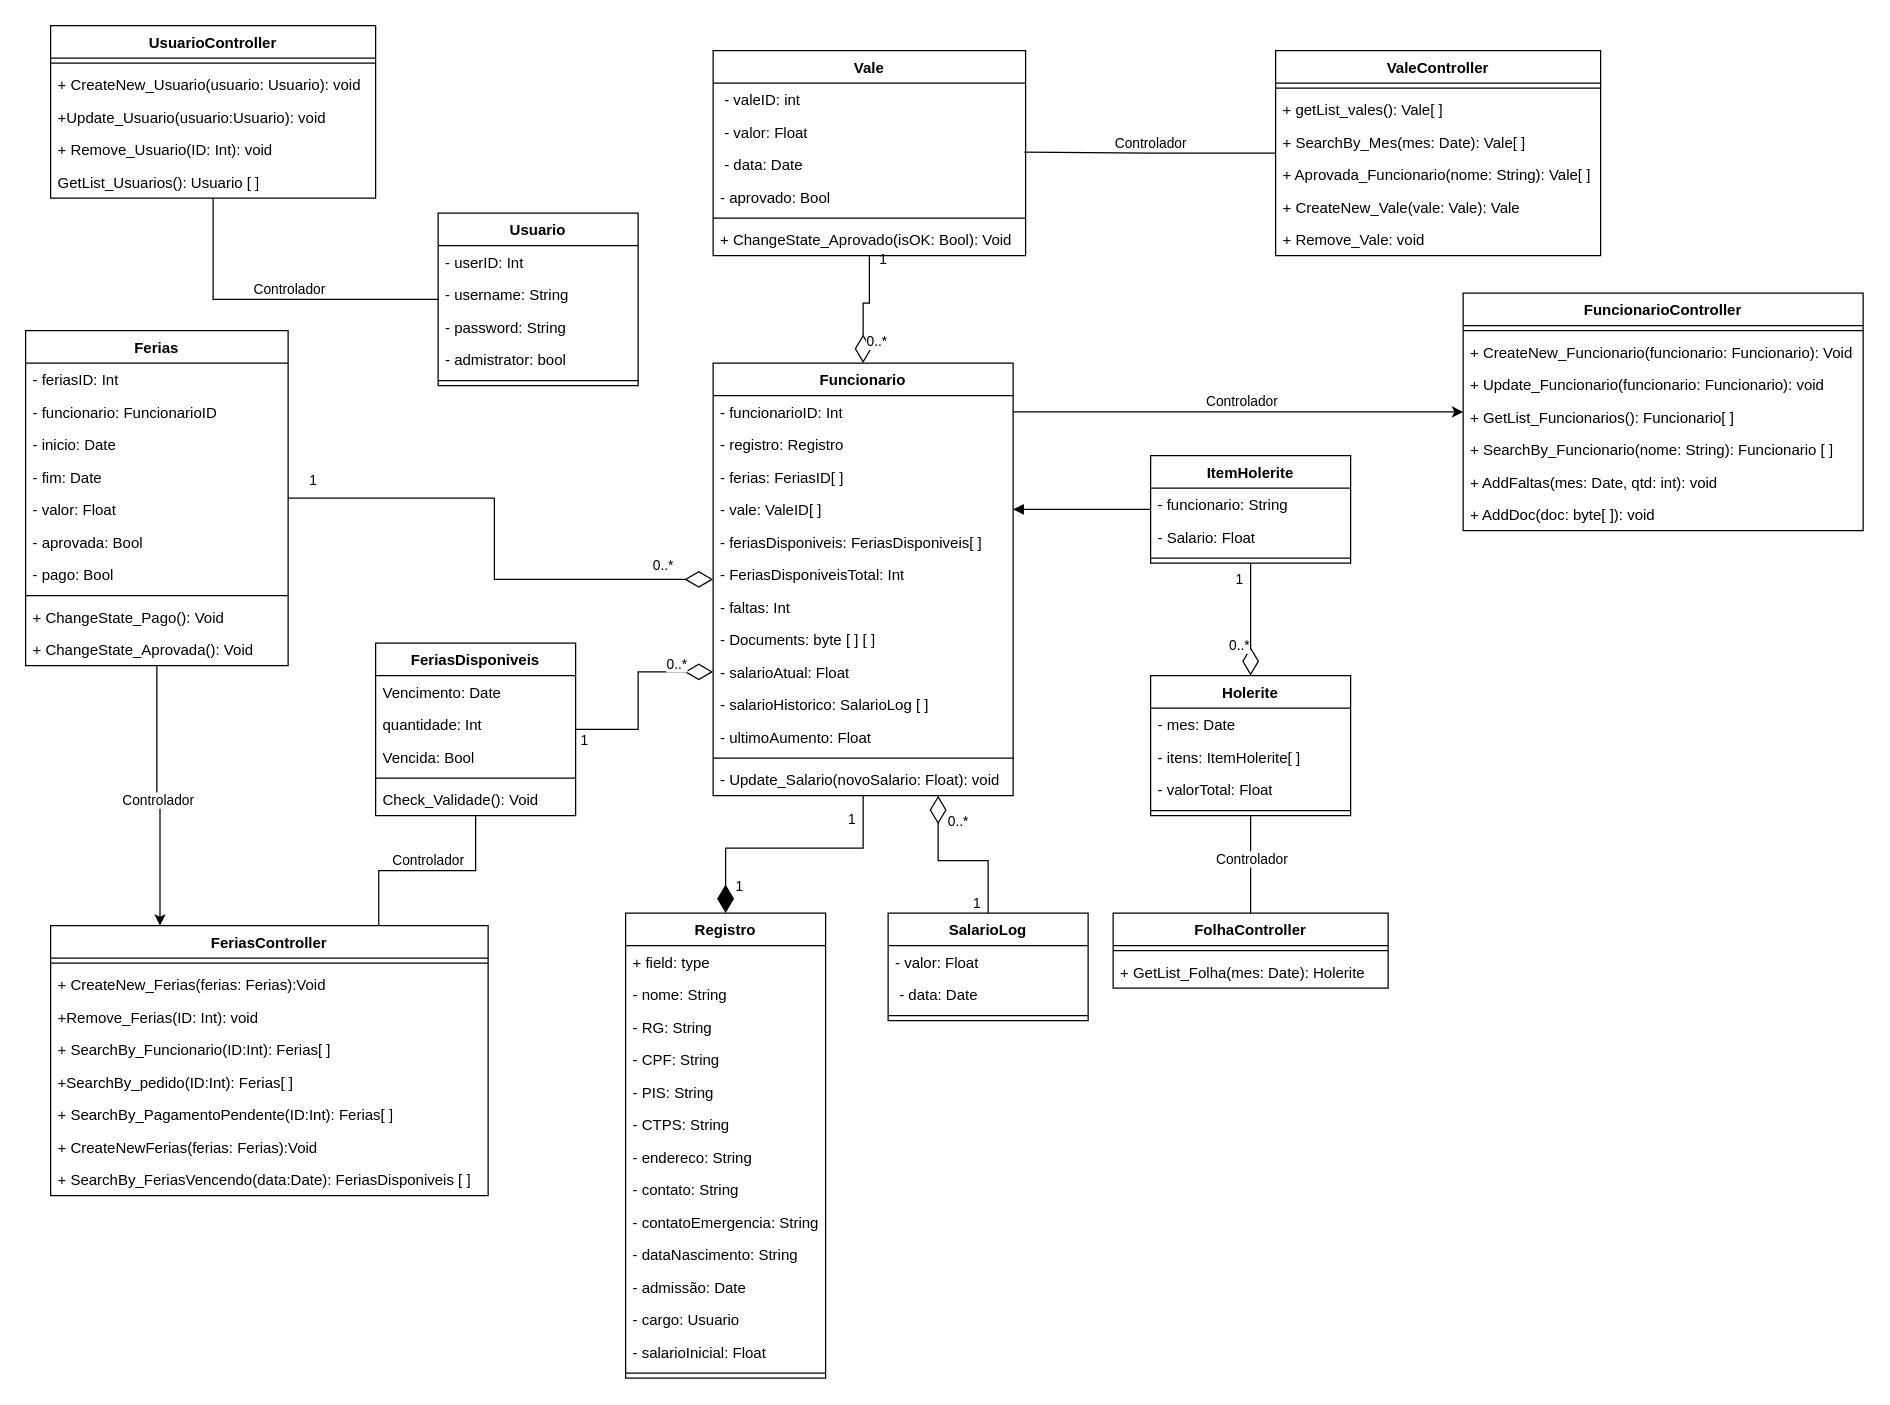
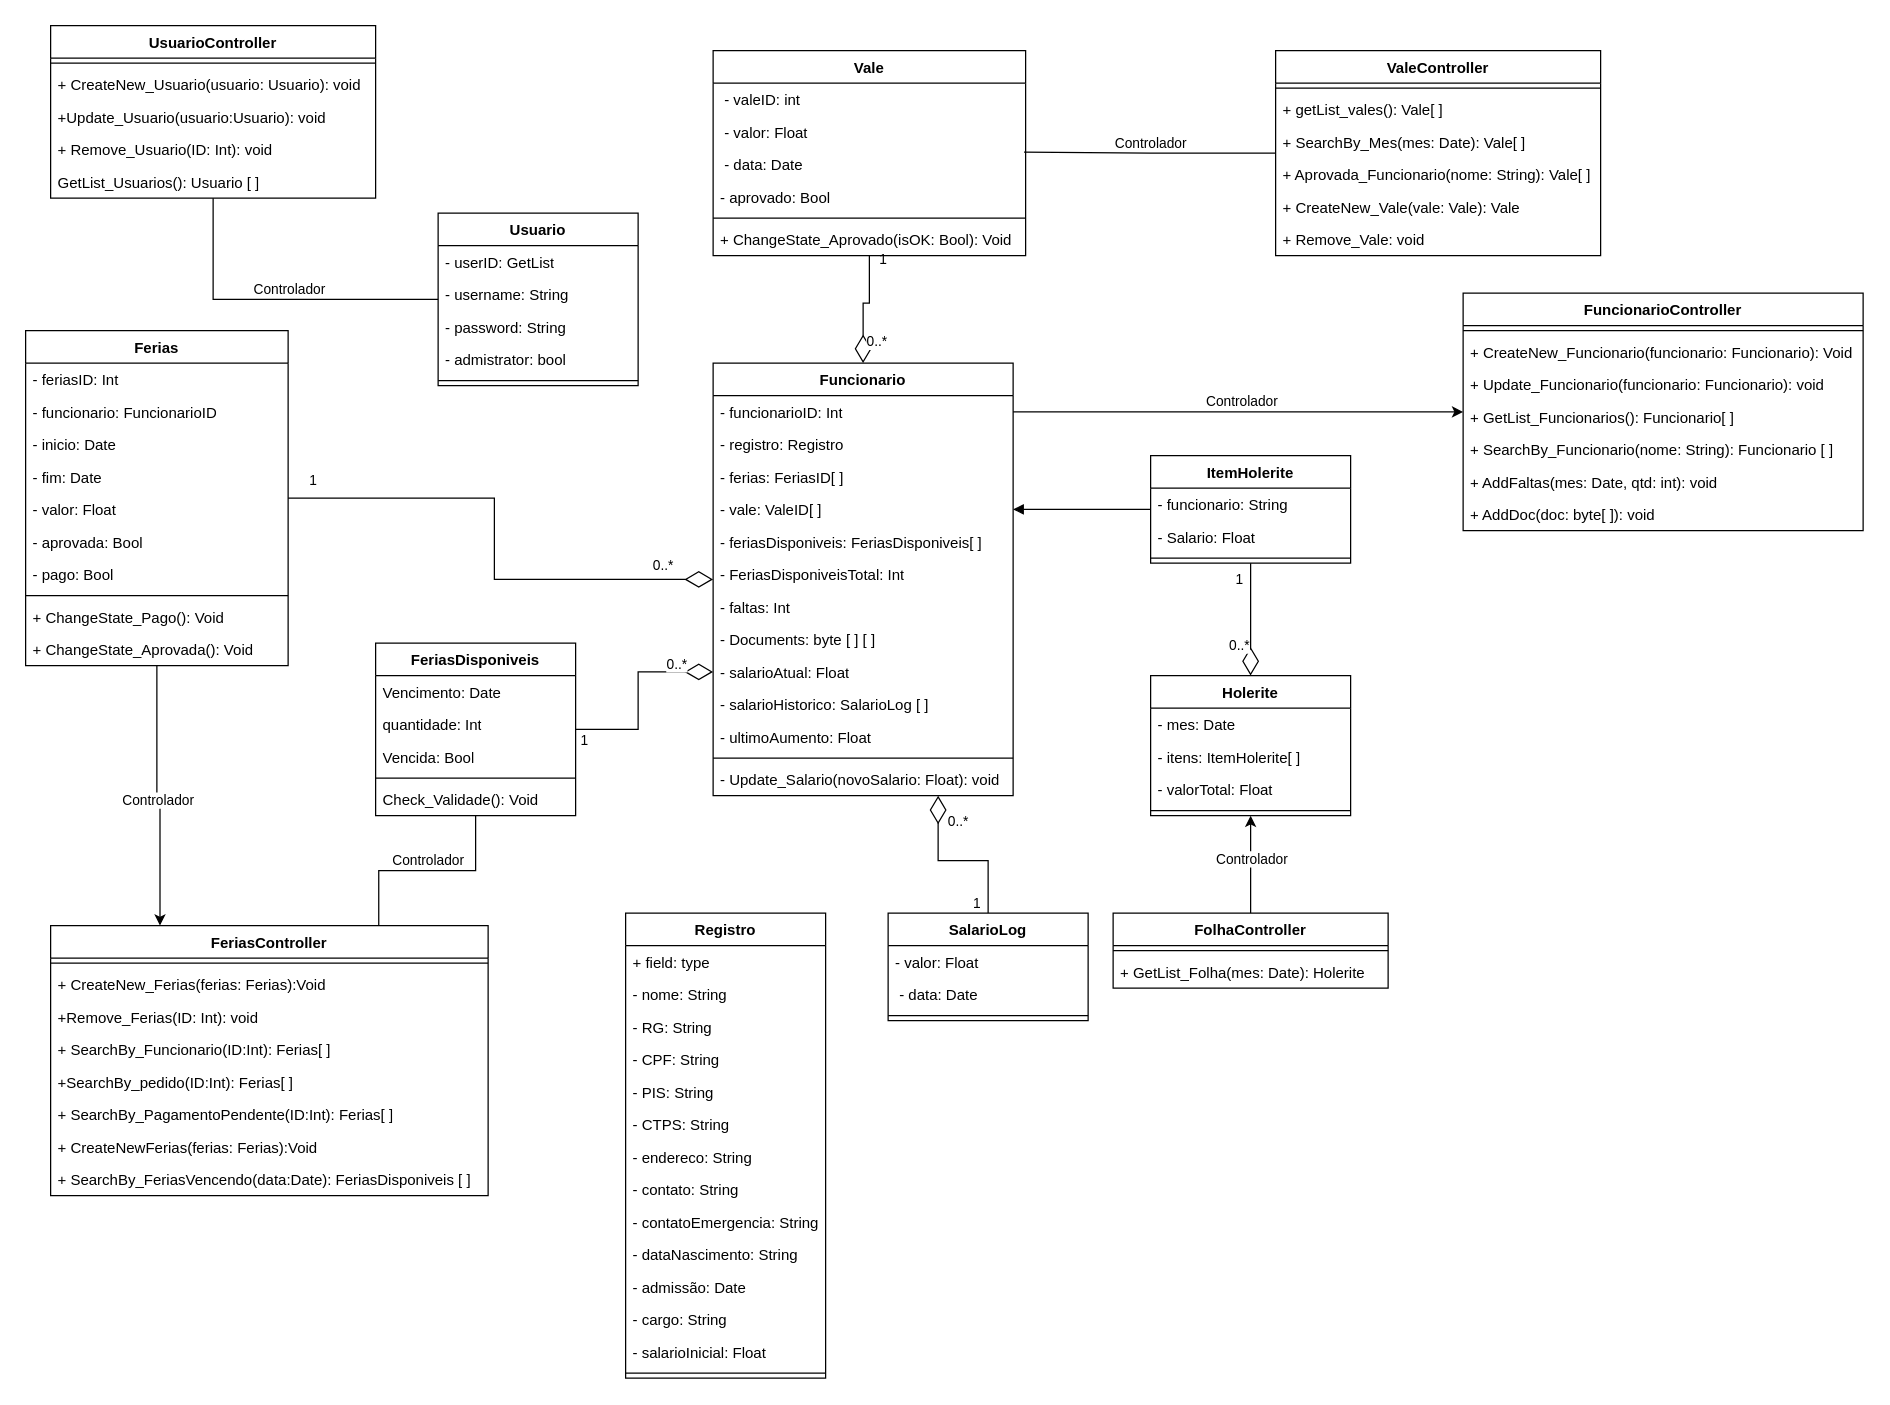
(494, 263) -> (509, 263)
(1251, 823) -> (1251, 826)
(801, 848) -> none
(693, 1321) -> (688, 1321)
